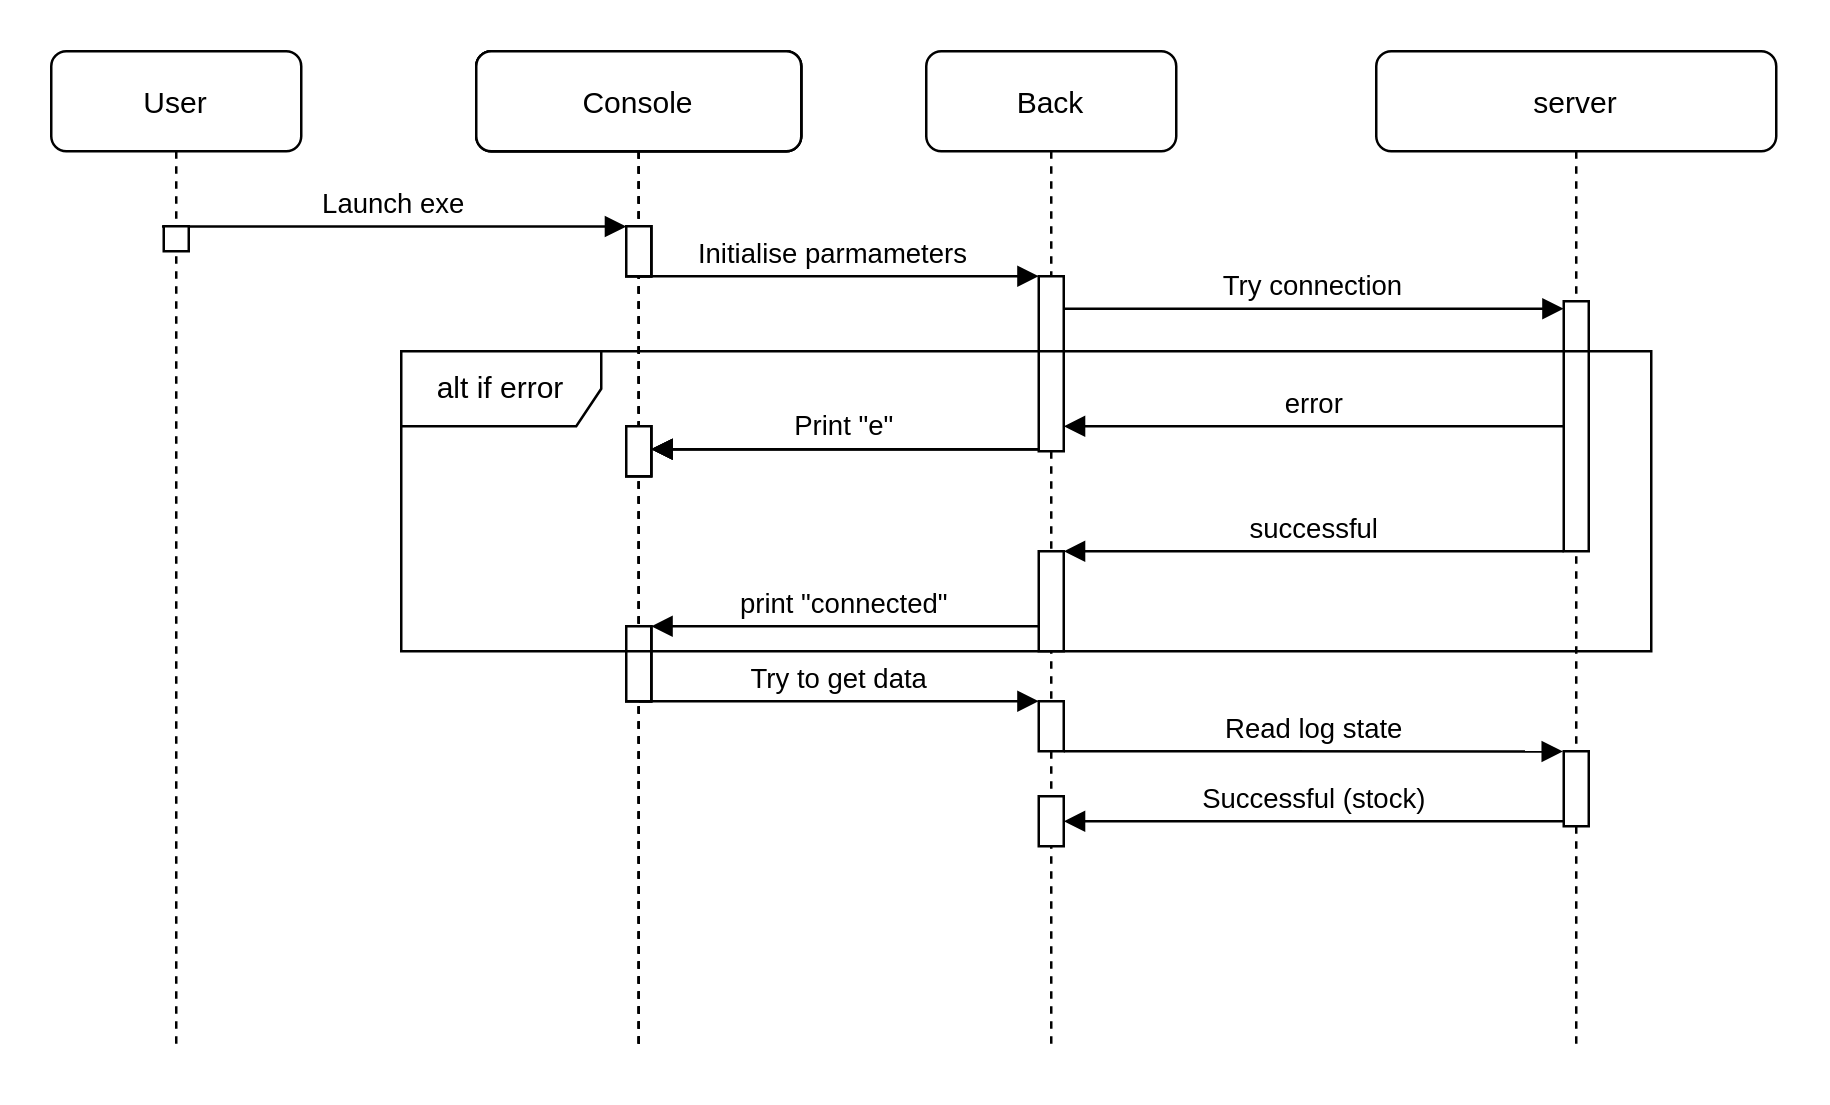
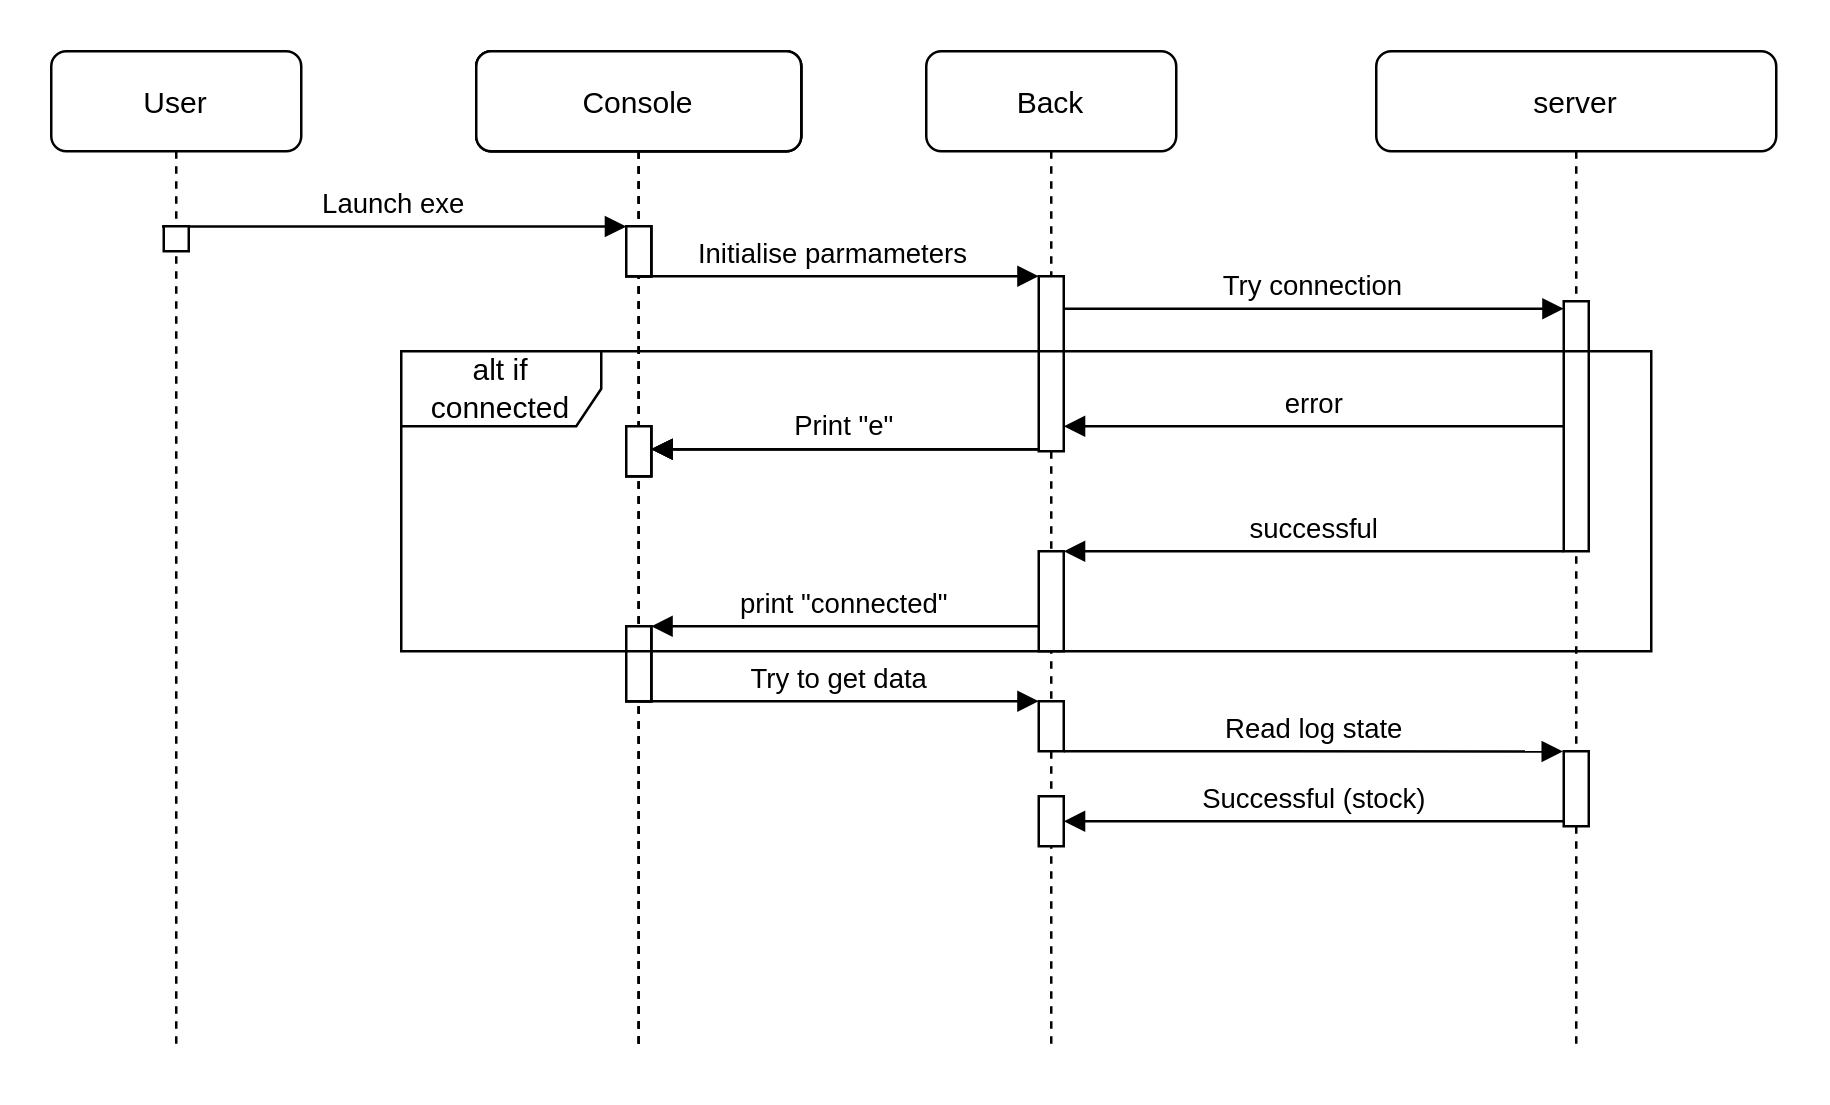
(501, 389) -> (501, 389)
